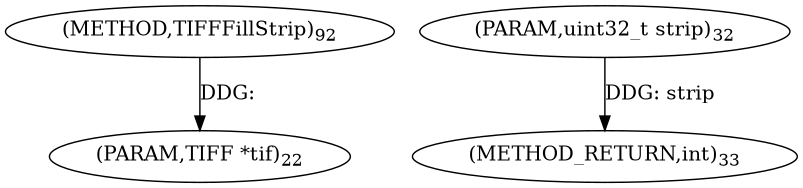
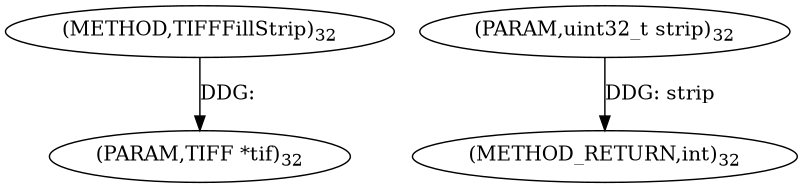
(326, 29) -> (326, 29)
(293, 154) -> (293, 154)
(730, 154) -> (730, 154)
